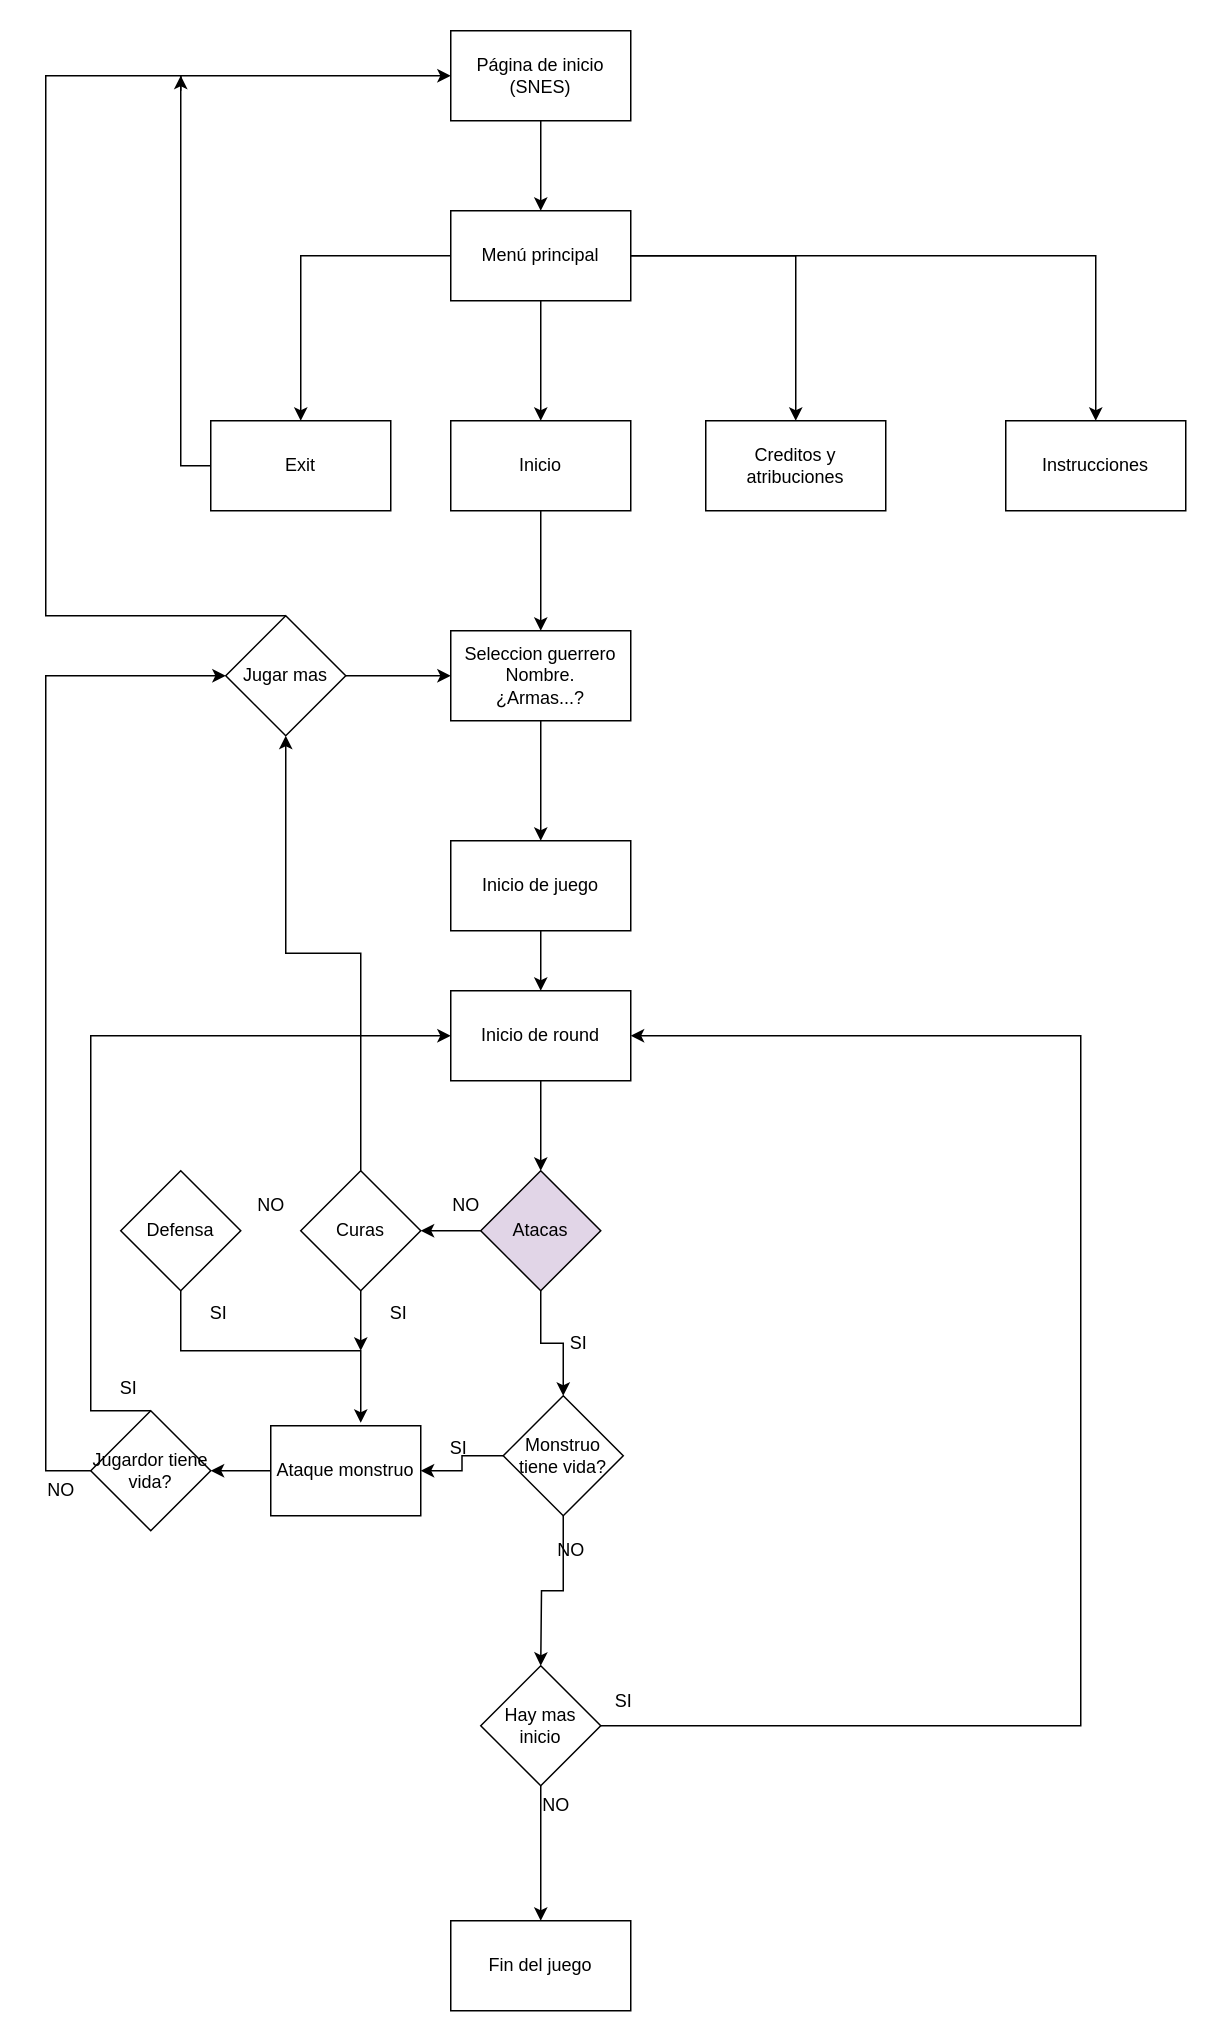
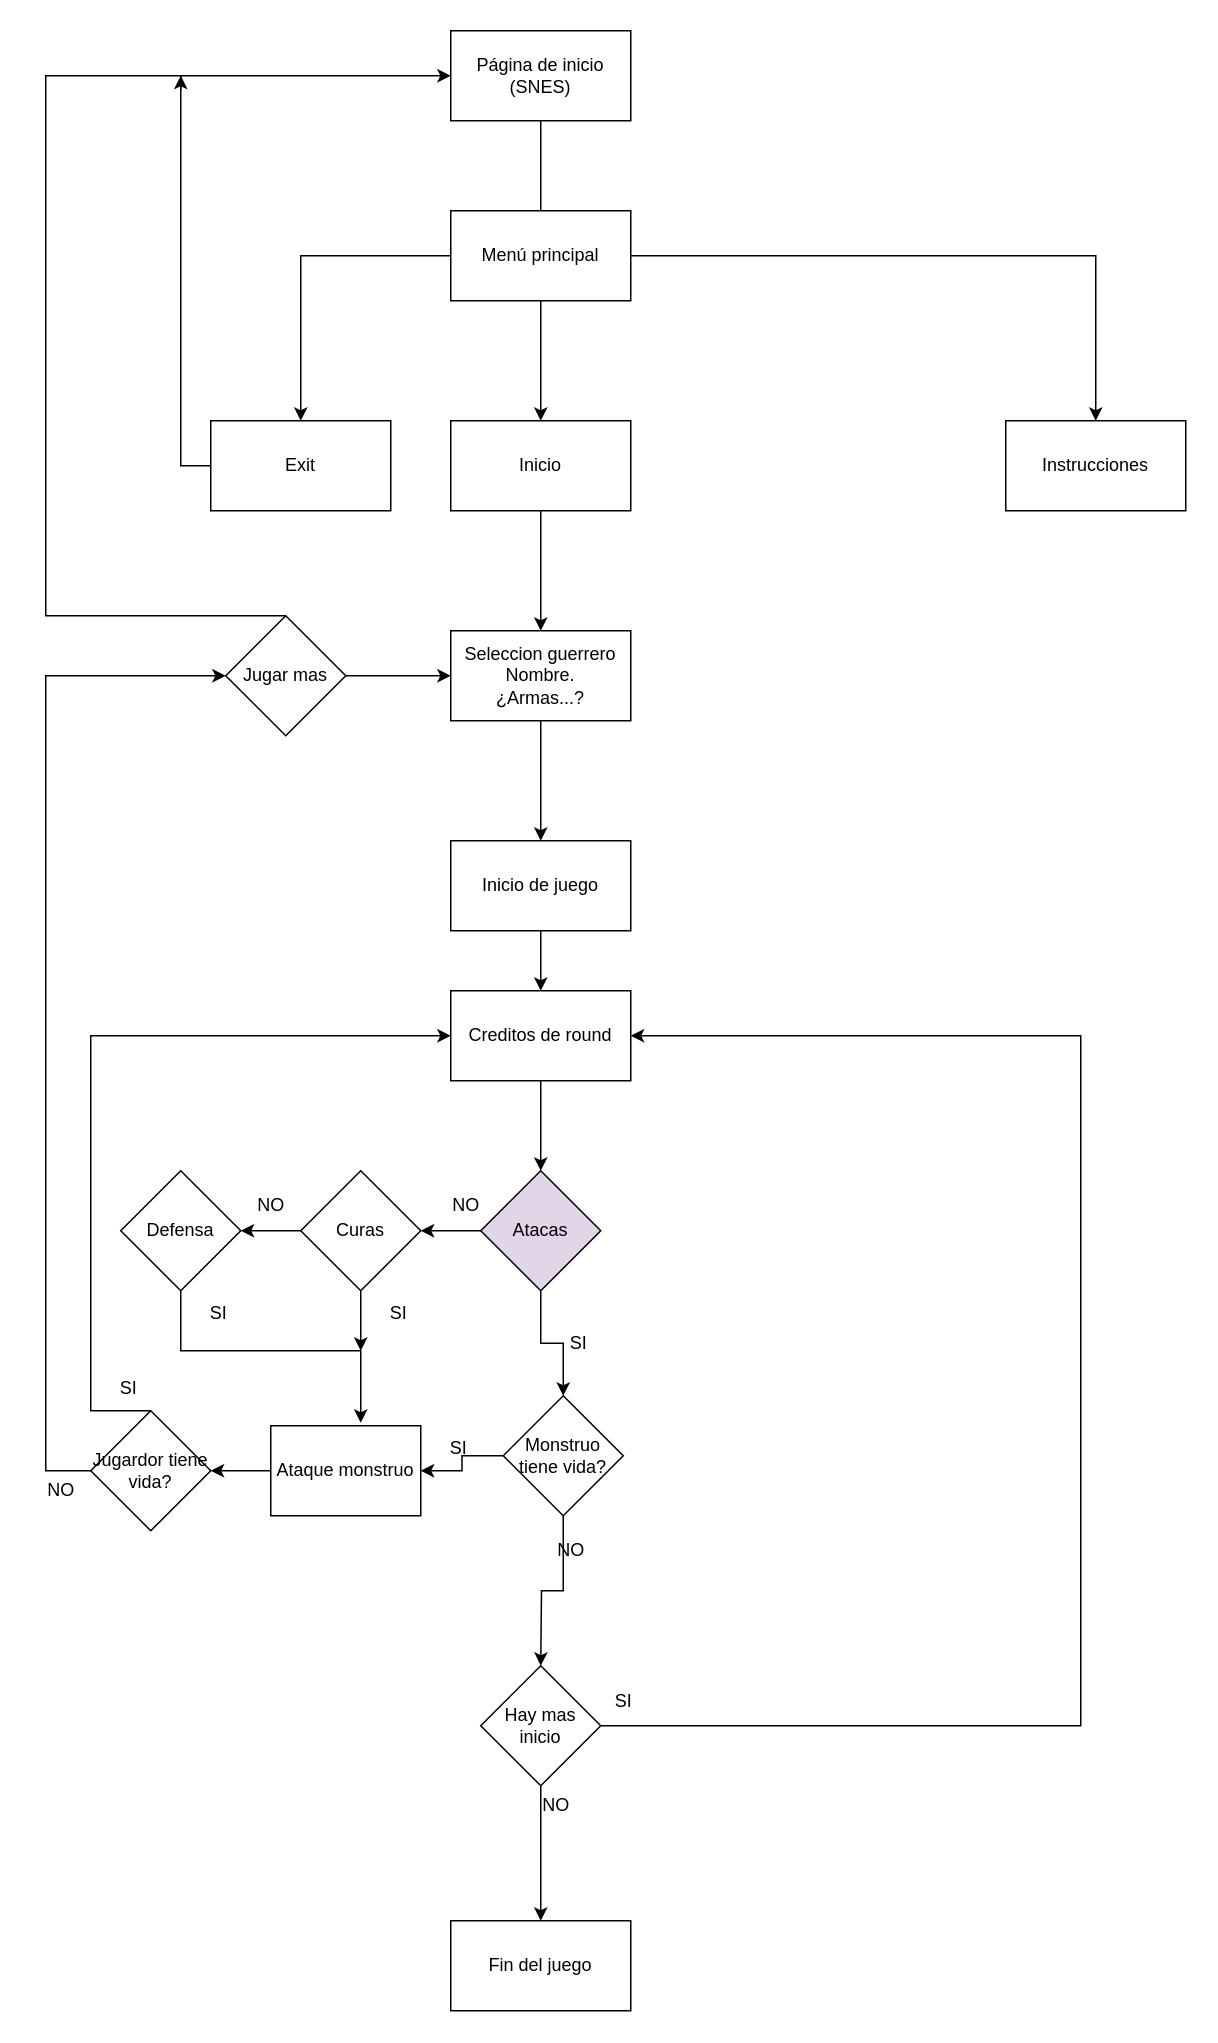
(541, 199) -> (541, 203)
(796, 334) -> none
(796, 466) -> none
(329, 953) -> (276, 1231)
(541, 1036) -> (541, 1036)
